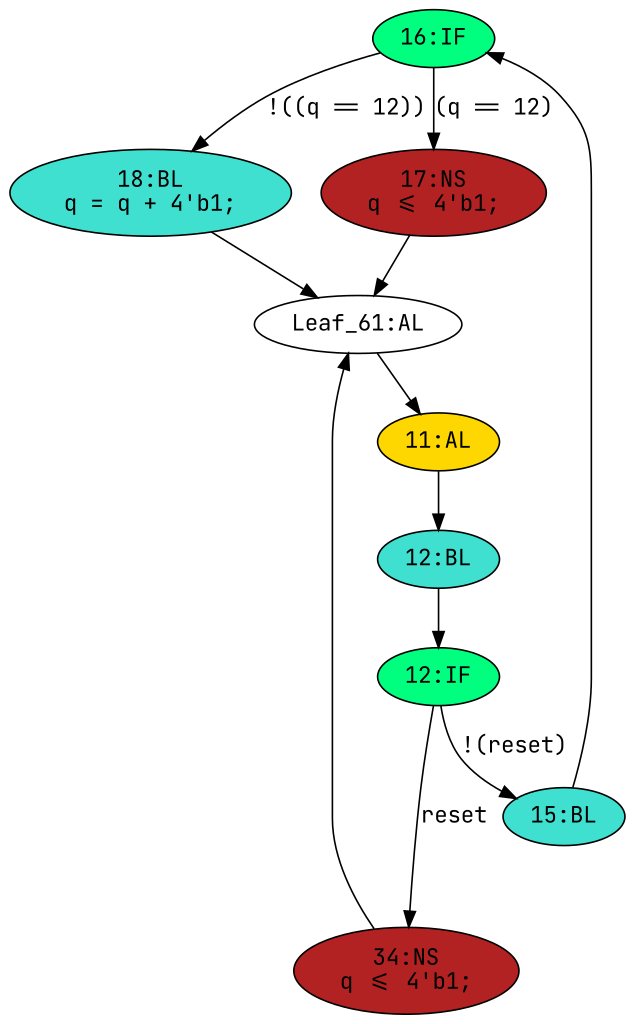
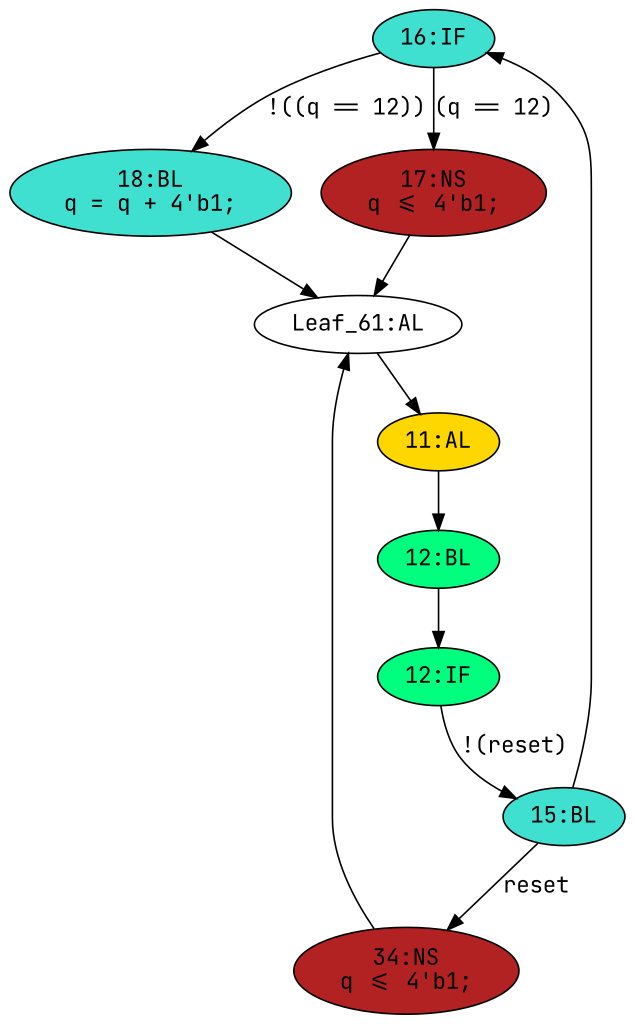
(434, 39) -> (434, 39)
(439, 559) -> (439, 559)
(419, 808) -> (499, 881)
